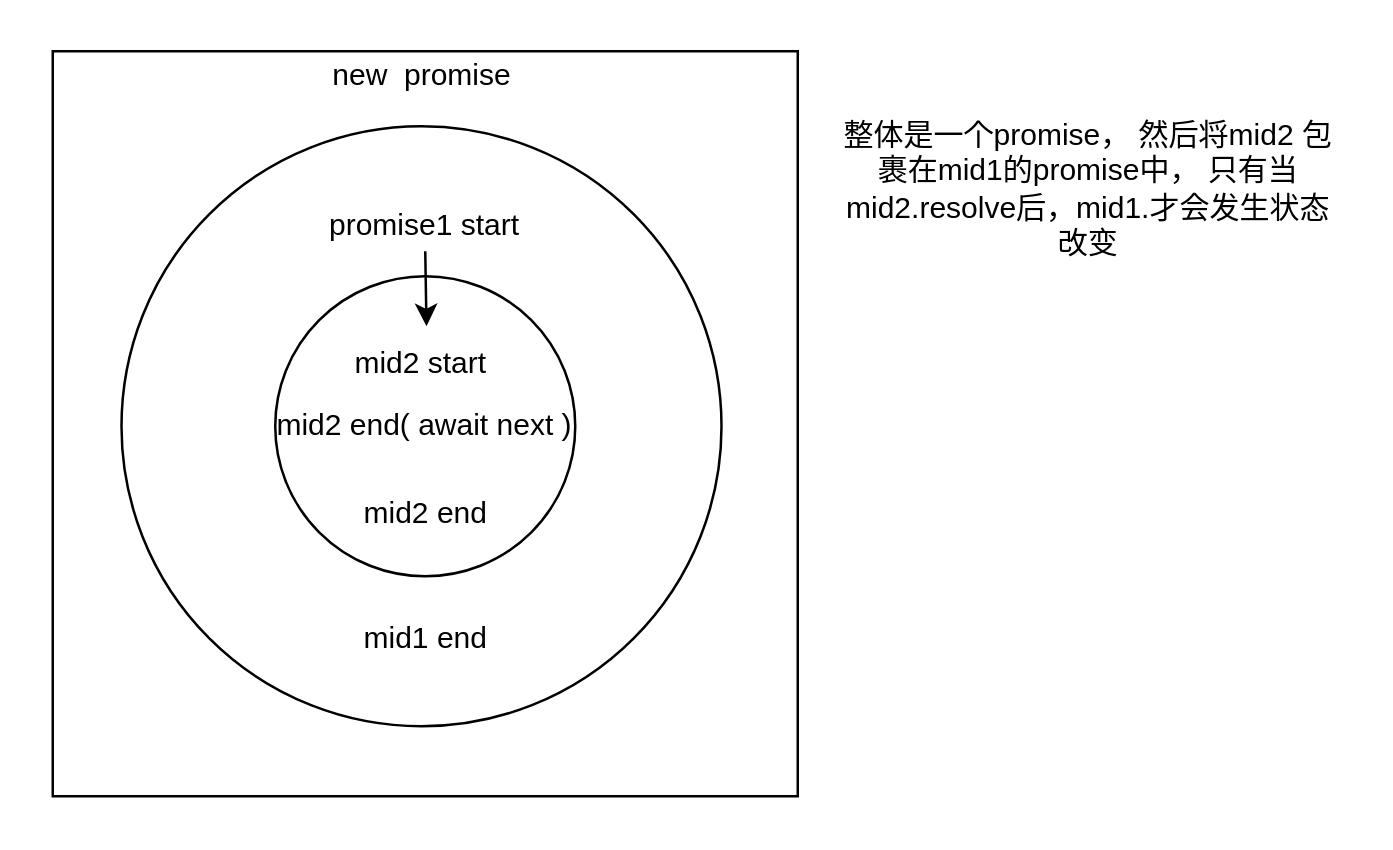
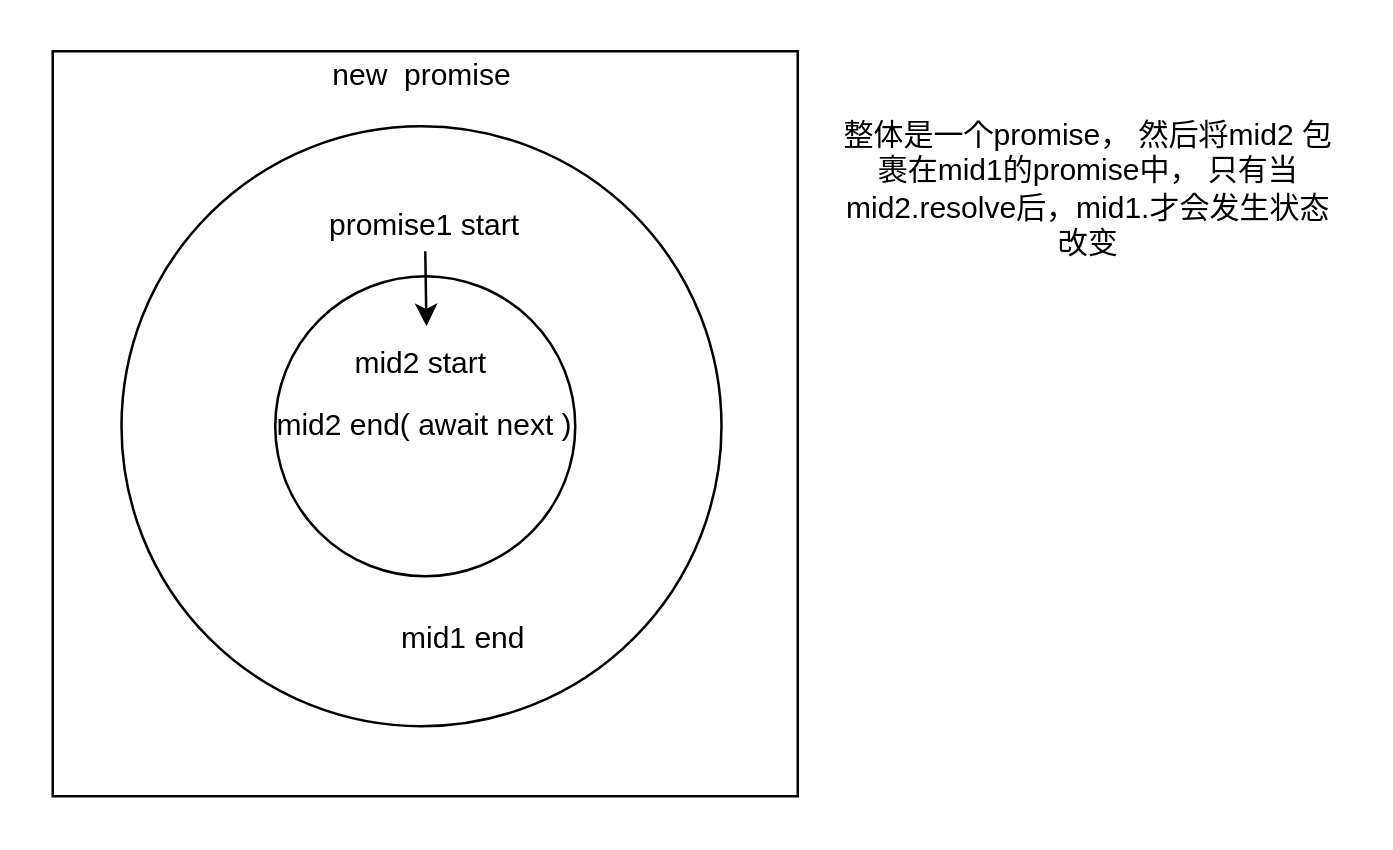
(425, 514) -> none
(425, 639) -> (463, 639)
